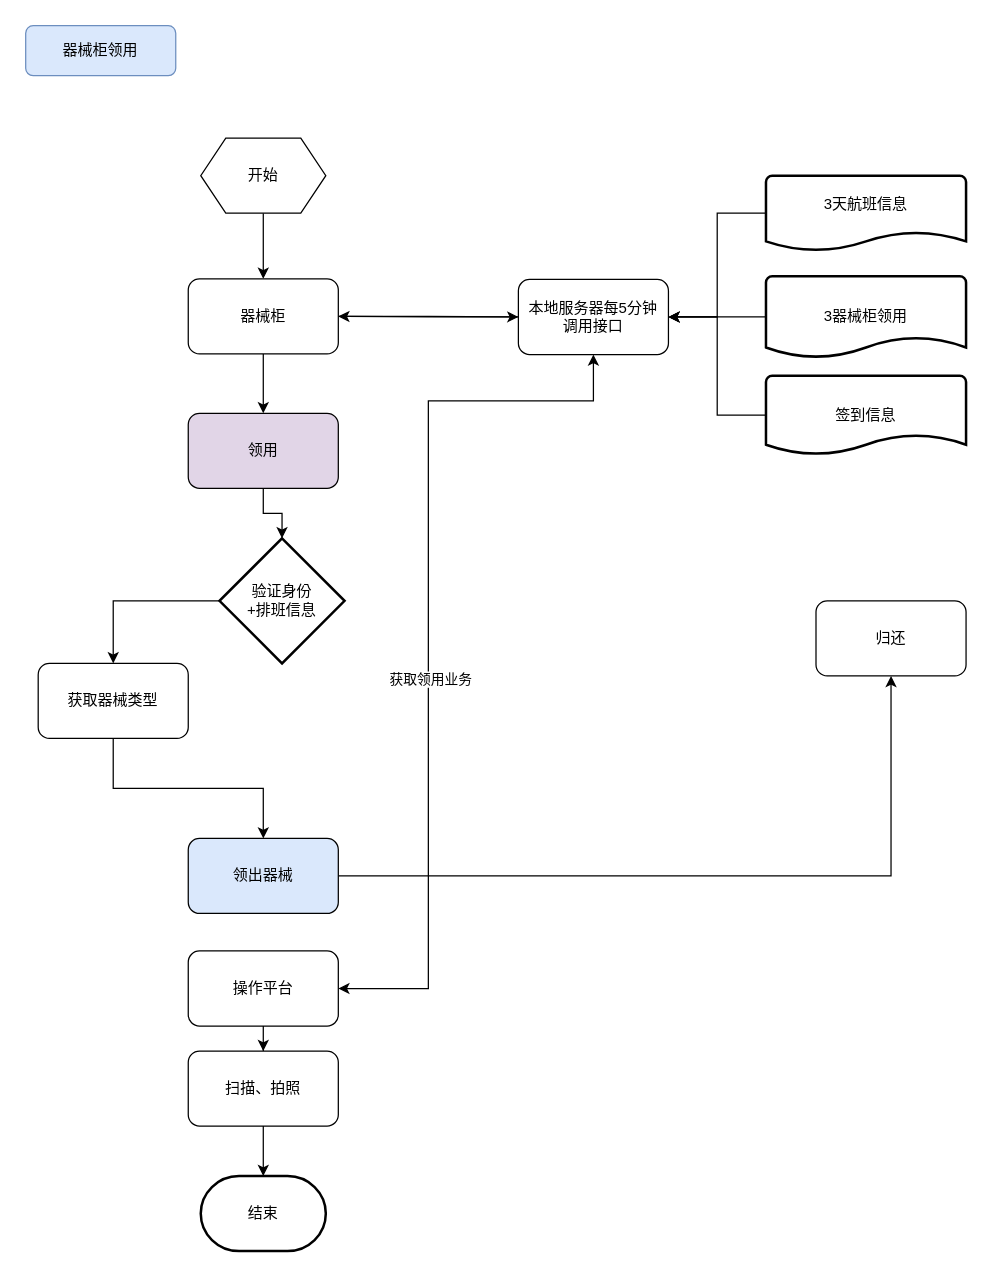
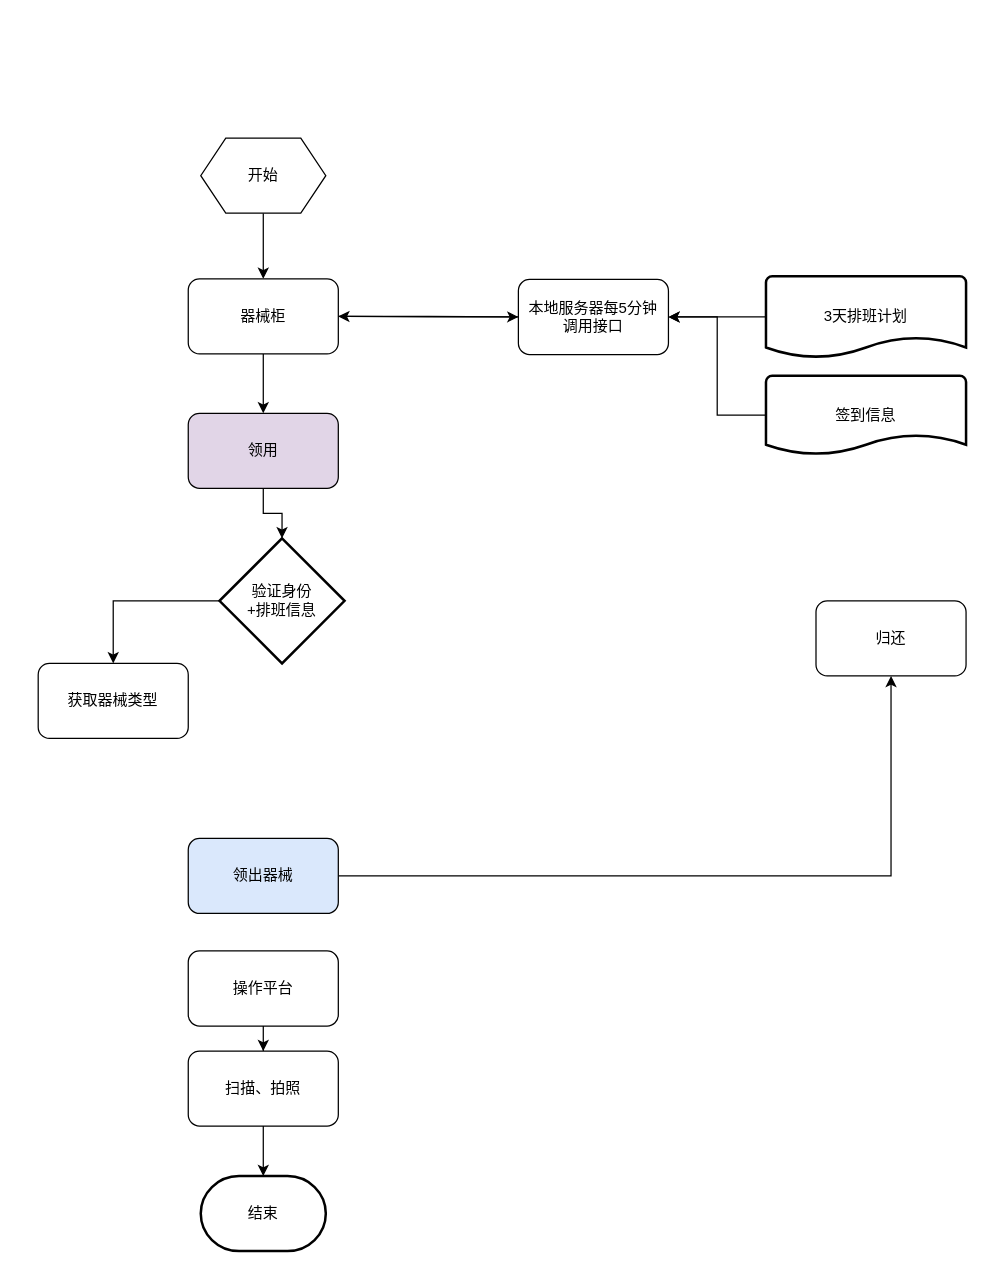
(101, 51) -> none
(866, 213) -> none
(717, 238) -> none
(866, 317) -> (866, 317)
(428, 634) -> none
(184, 788) -> none
